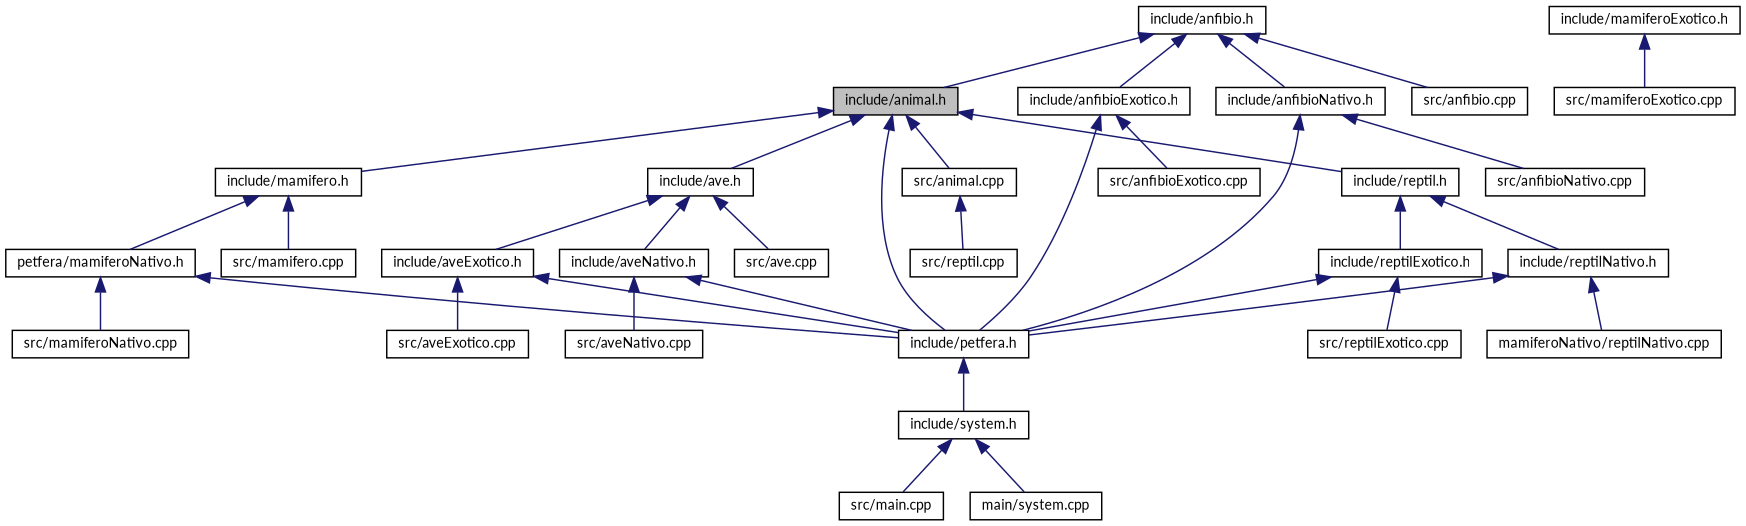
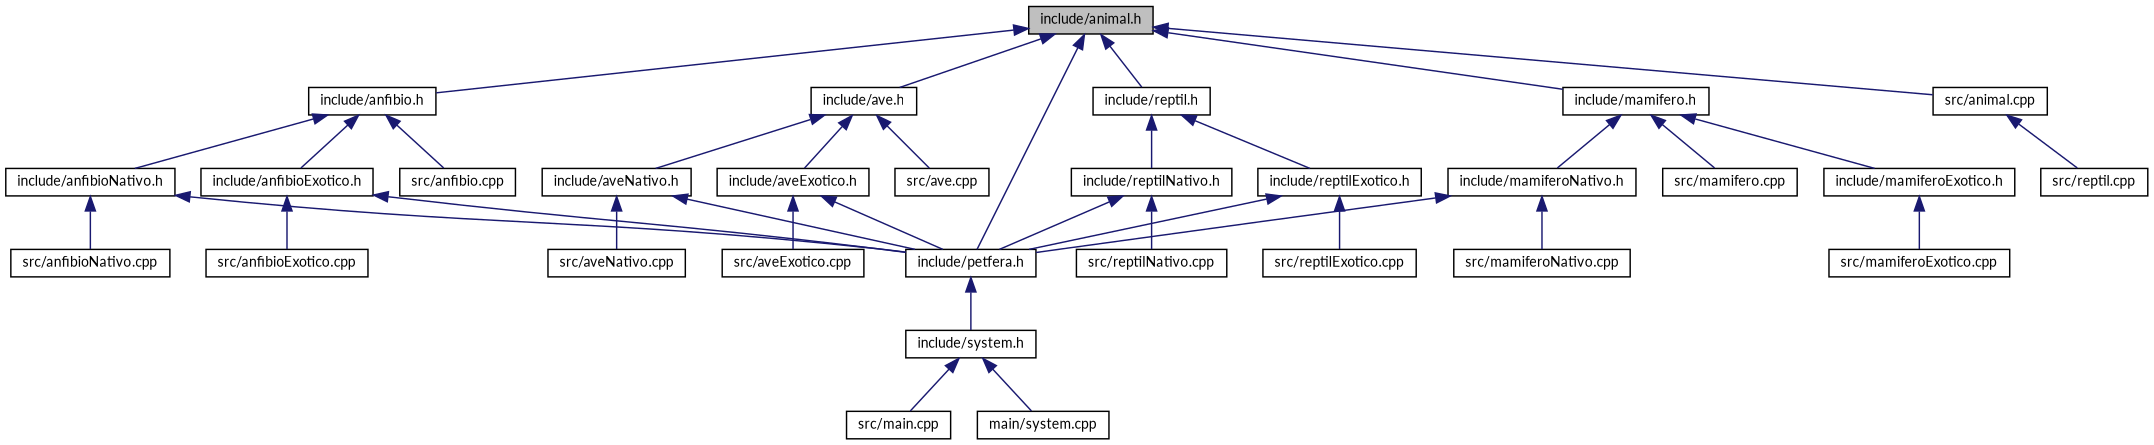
(1042, 63) -> (725, 61)
none -> (1785, 144)
(100, 263) -> (1542, 182)
(1604, 344) -> (1152, 263)
